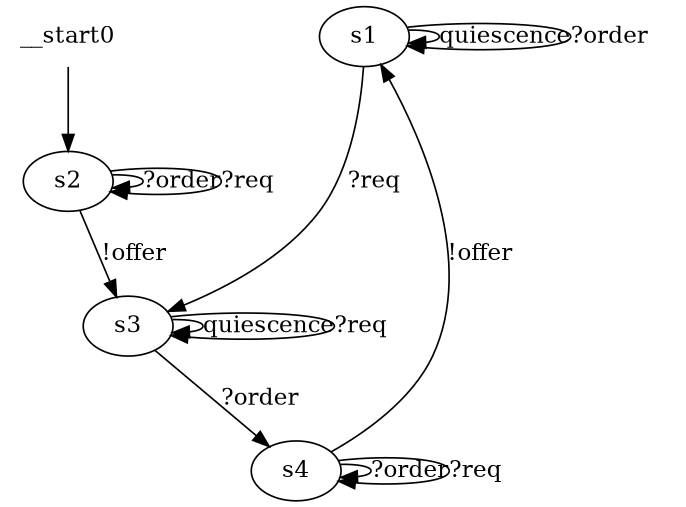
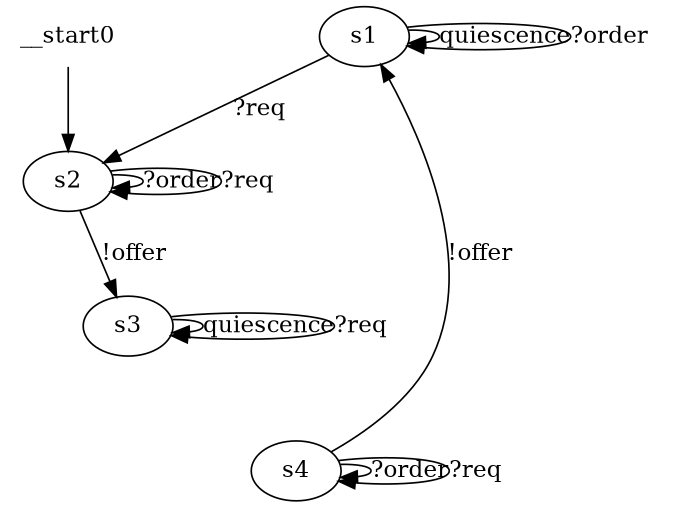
(315, 217) -> (224, 105)
(206, 393) -> none
